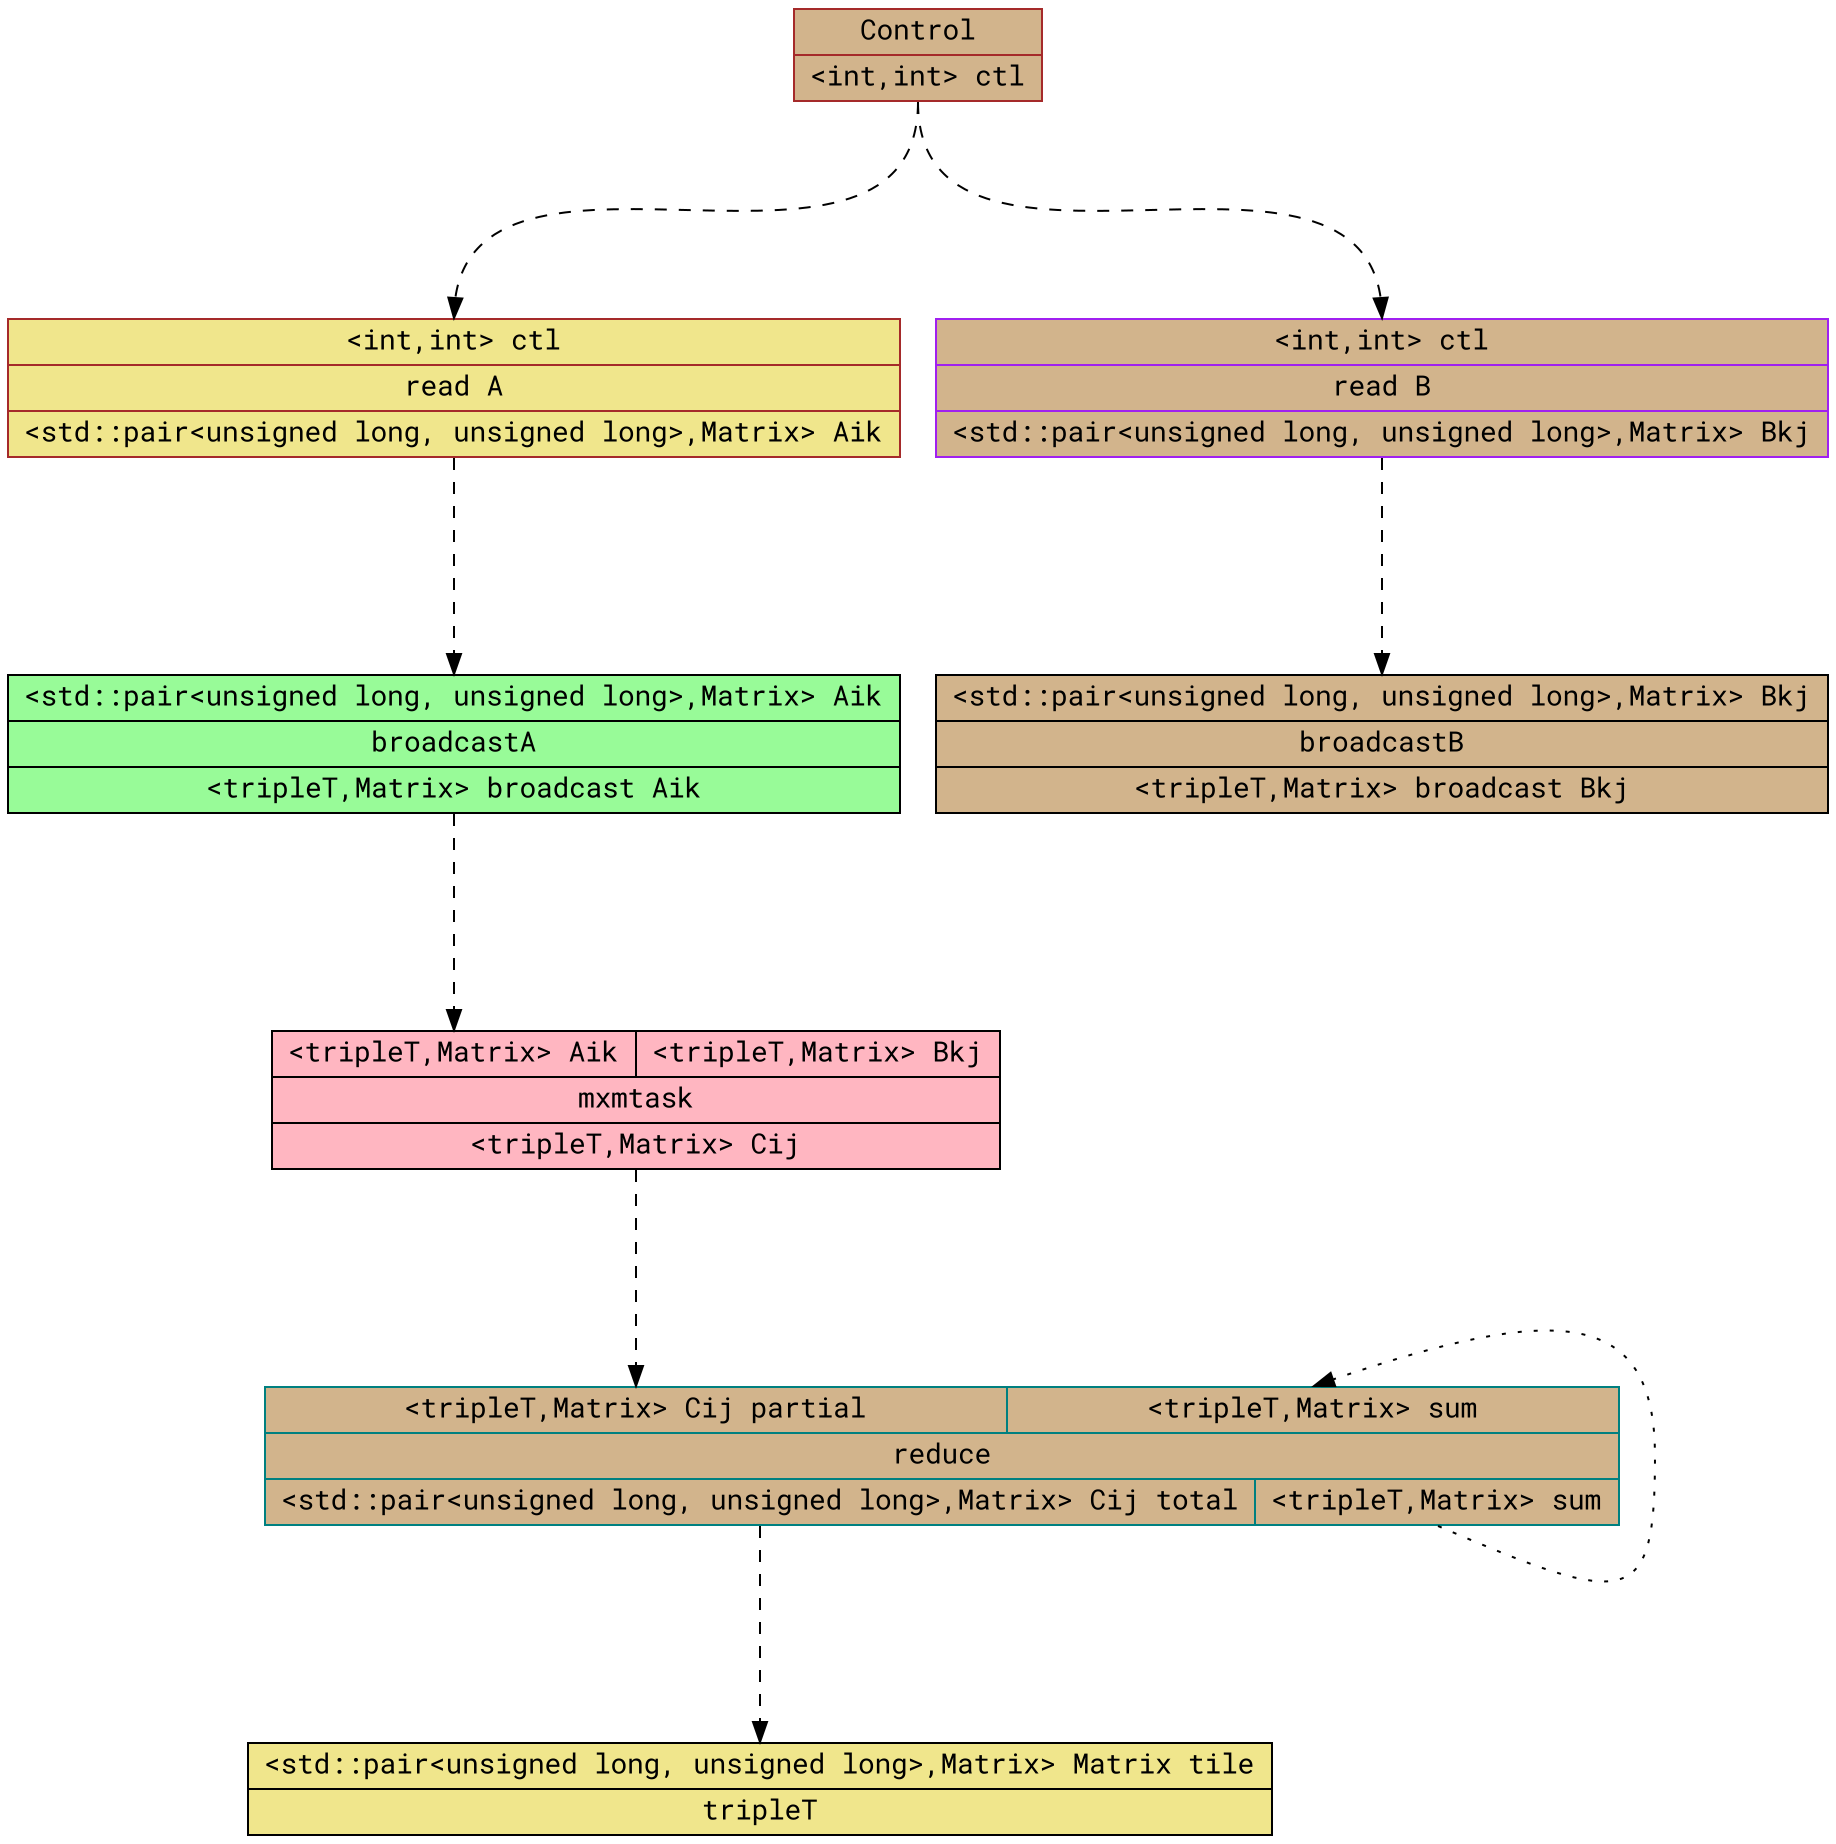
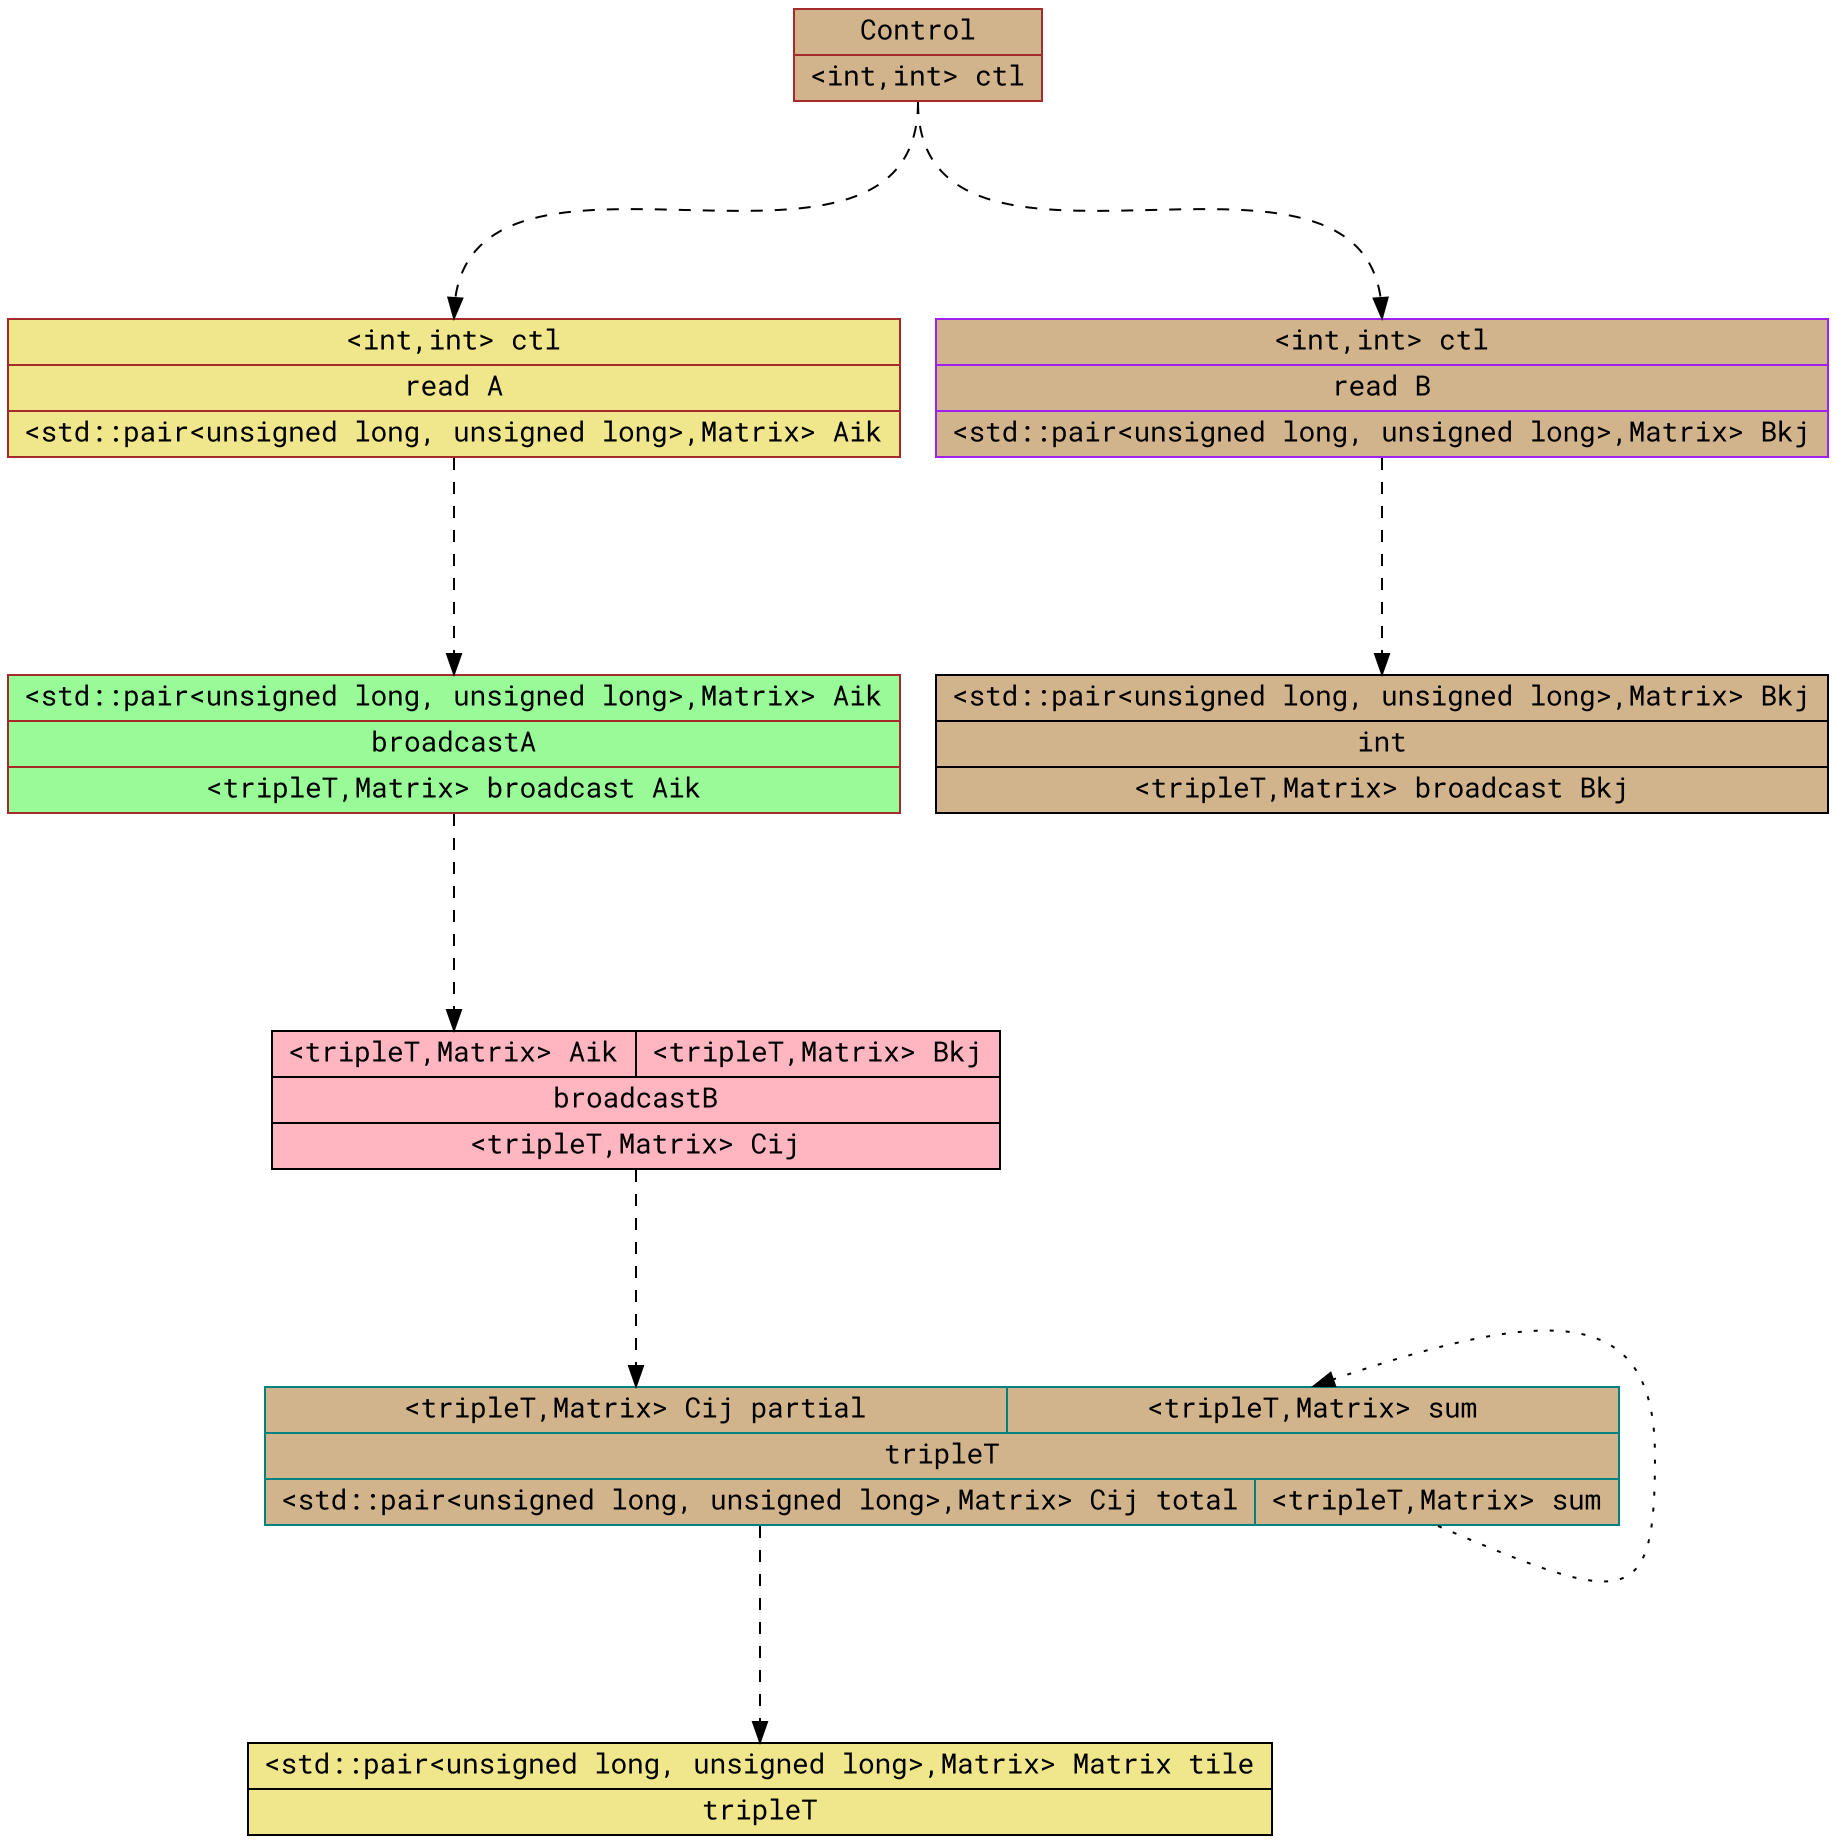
(1382, 743) -> (1382, 743)
(454, 744) -> (454, 744)
(636, 1099) -> (636, 1099)
(942, 1455) -> (942, 1455)
